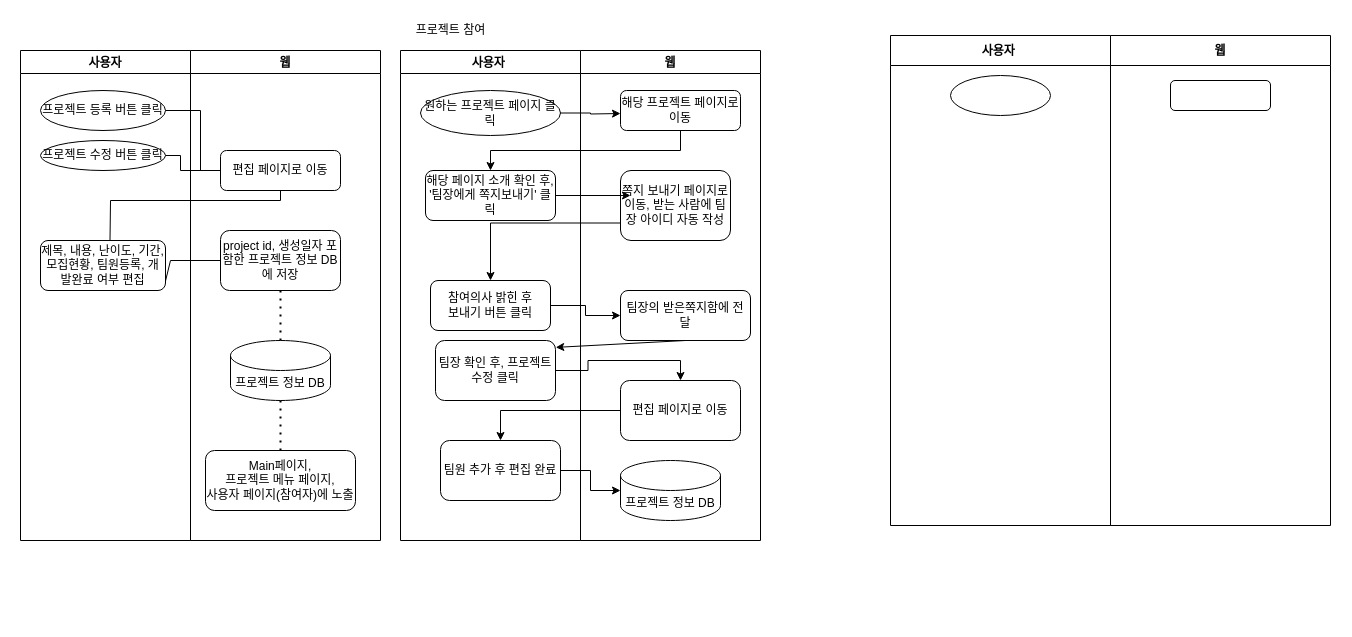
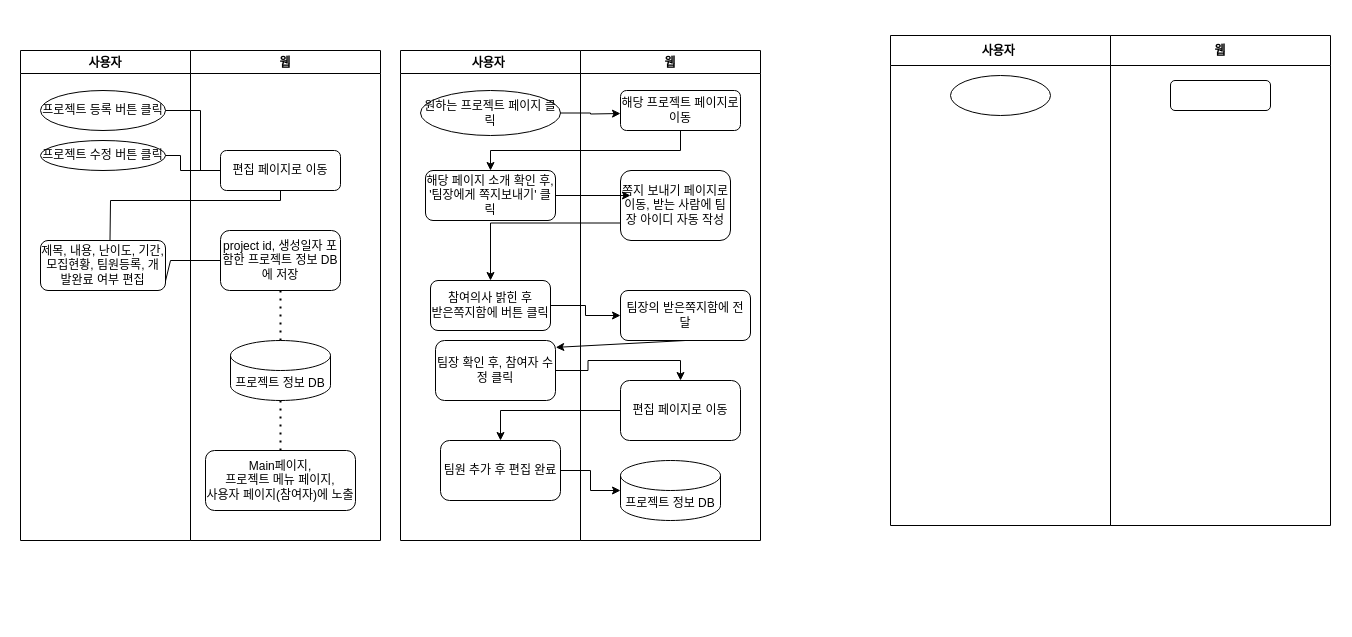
(451, 31) -> none
(491, 306) -> (491, 306)
(496, 371) -> (496, 371)
